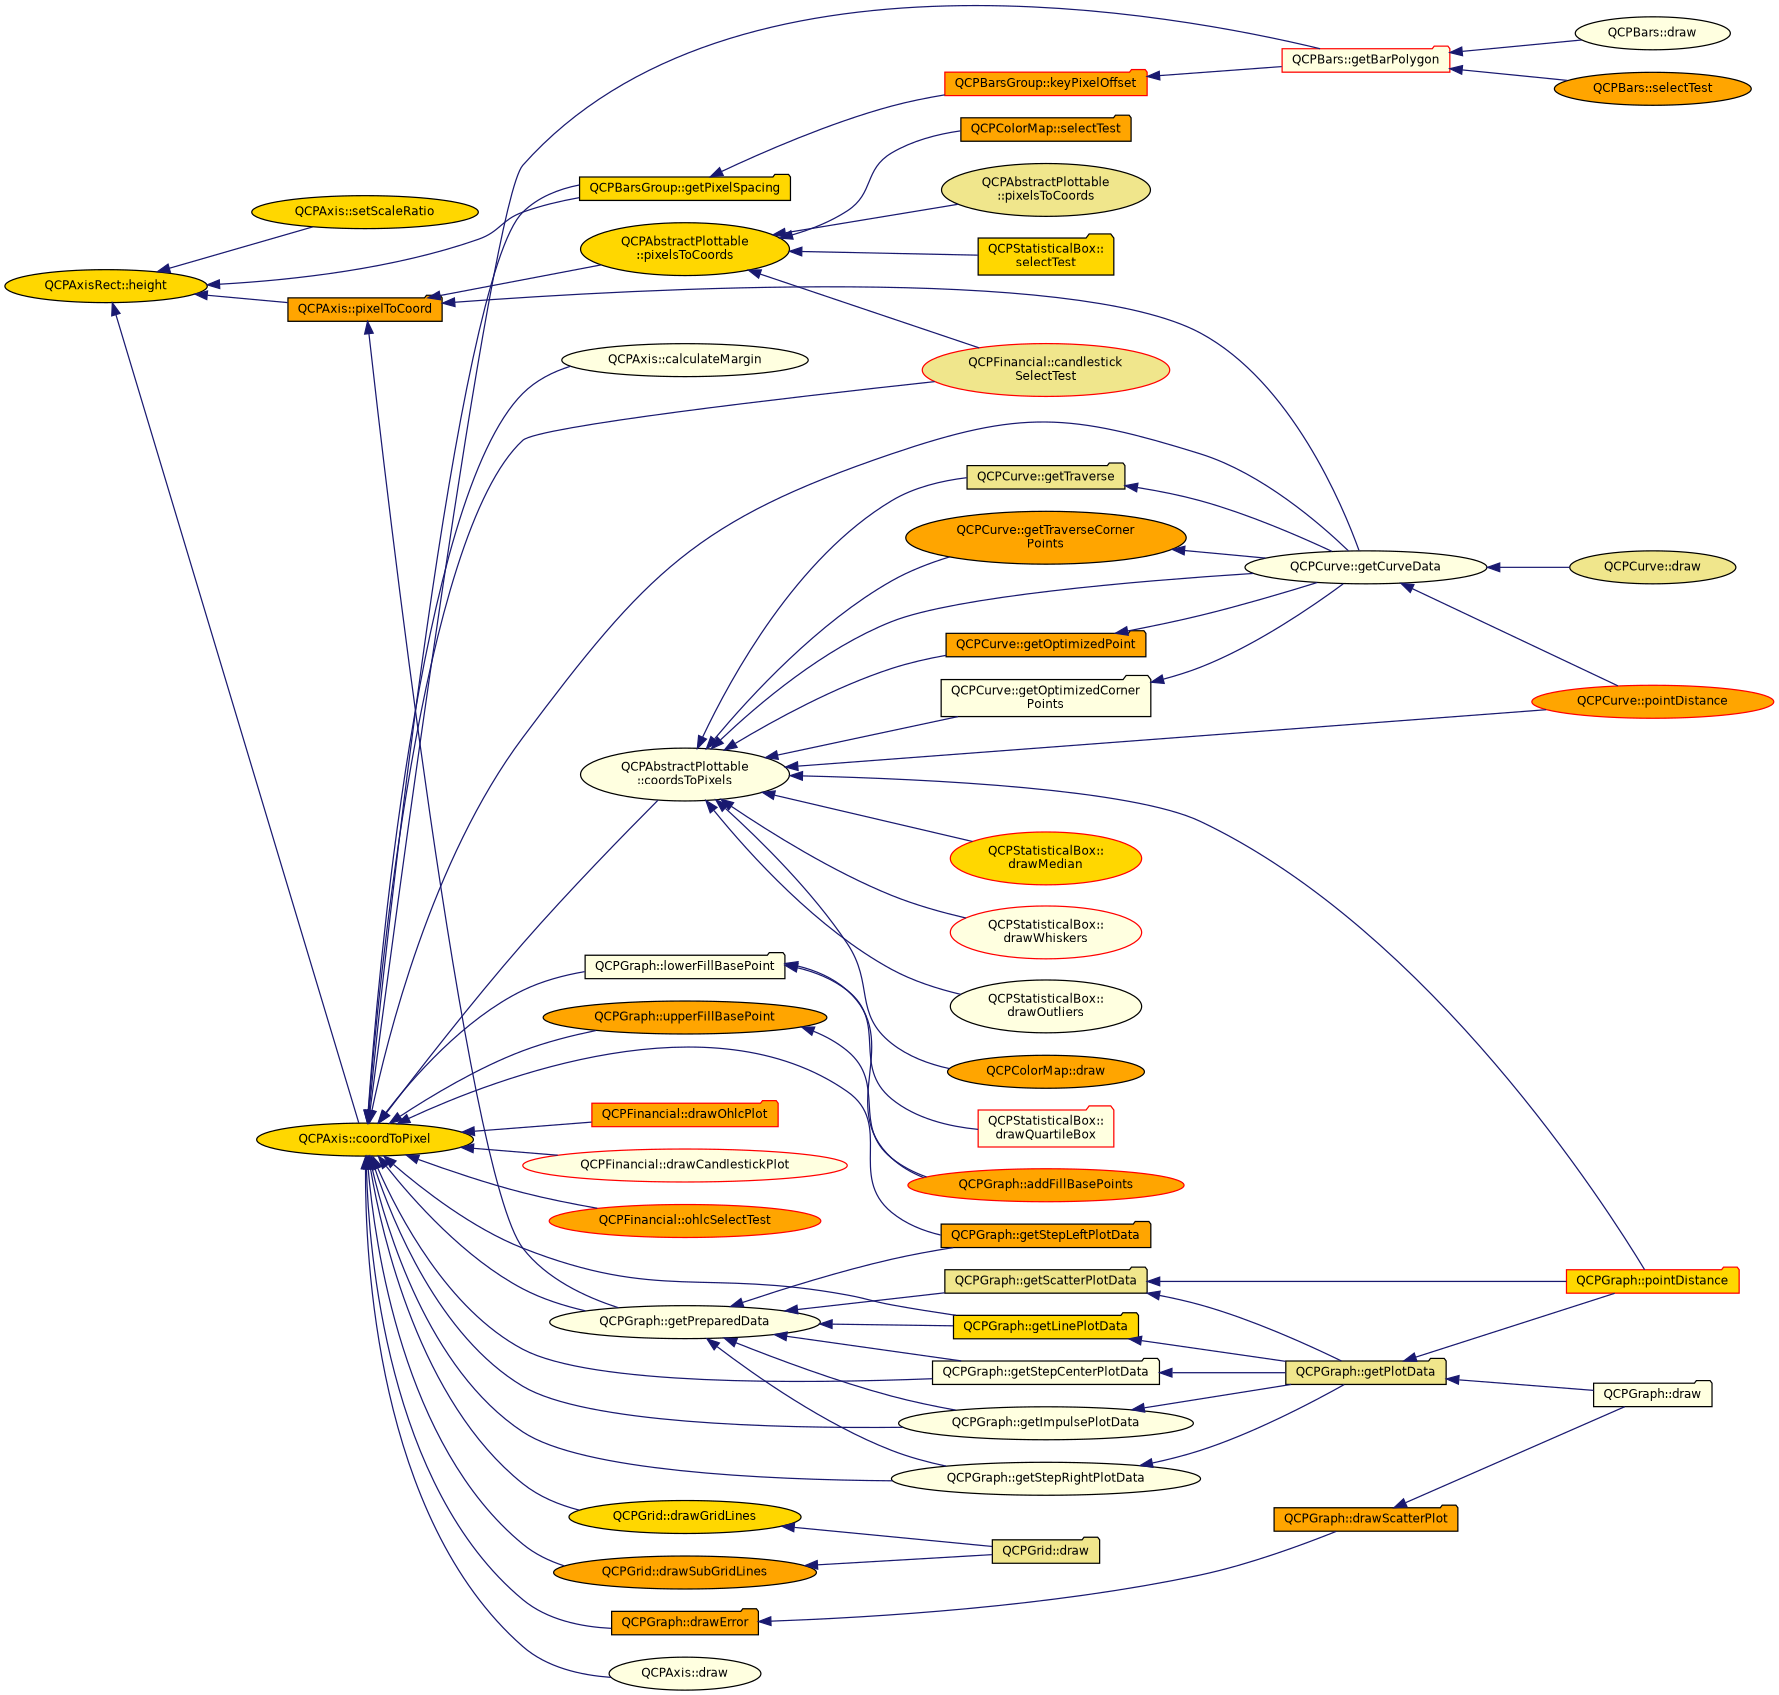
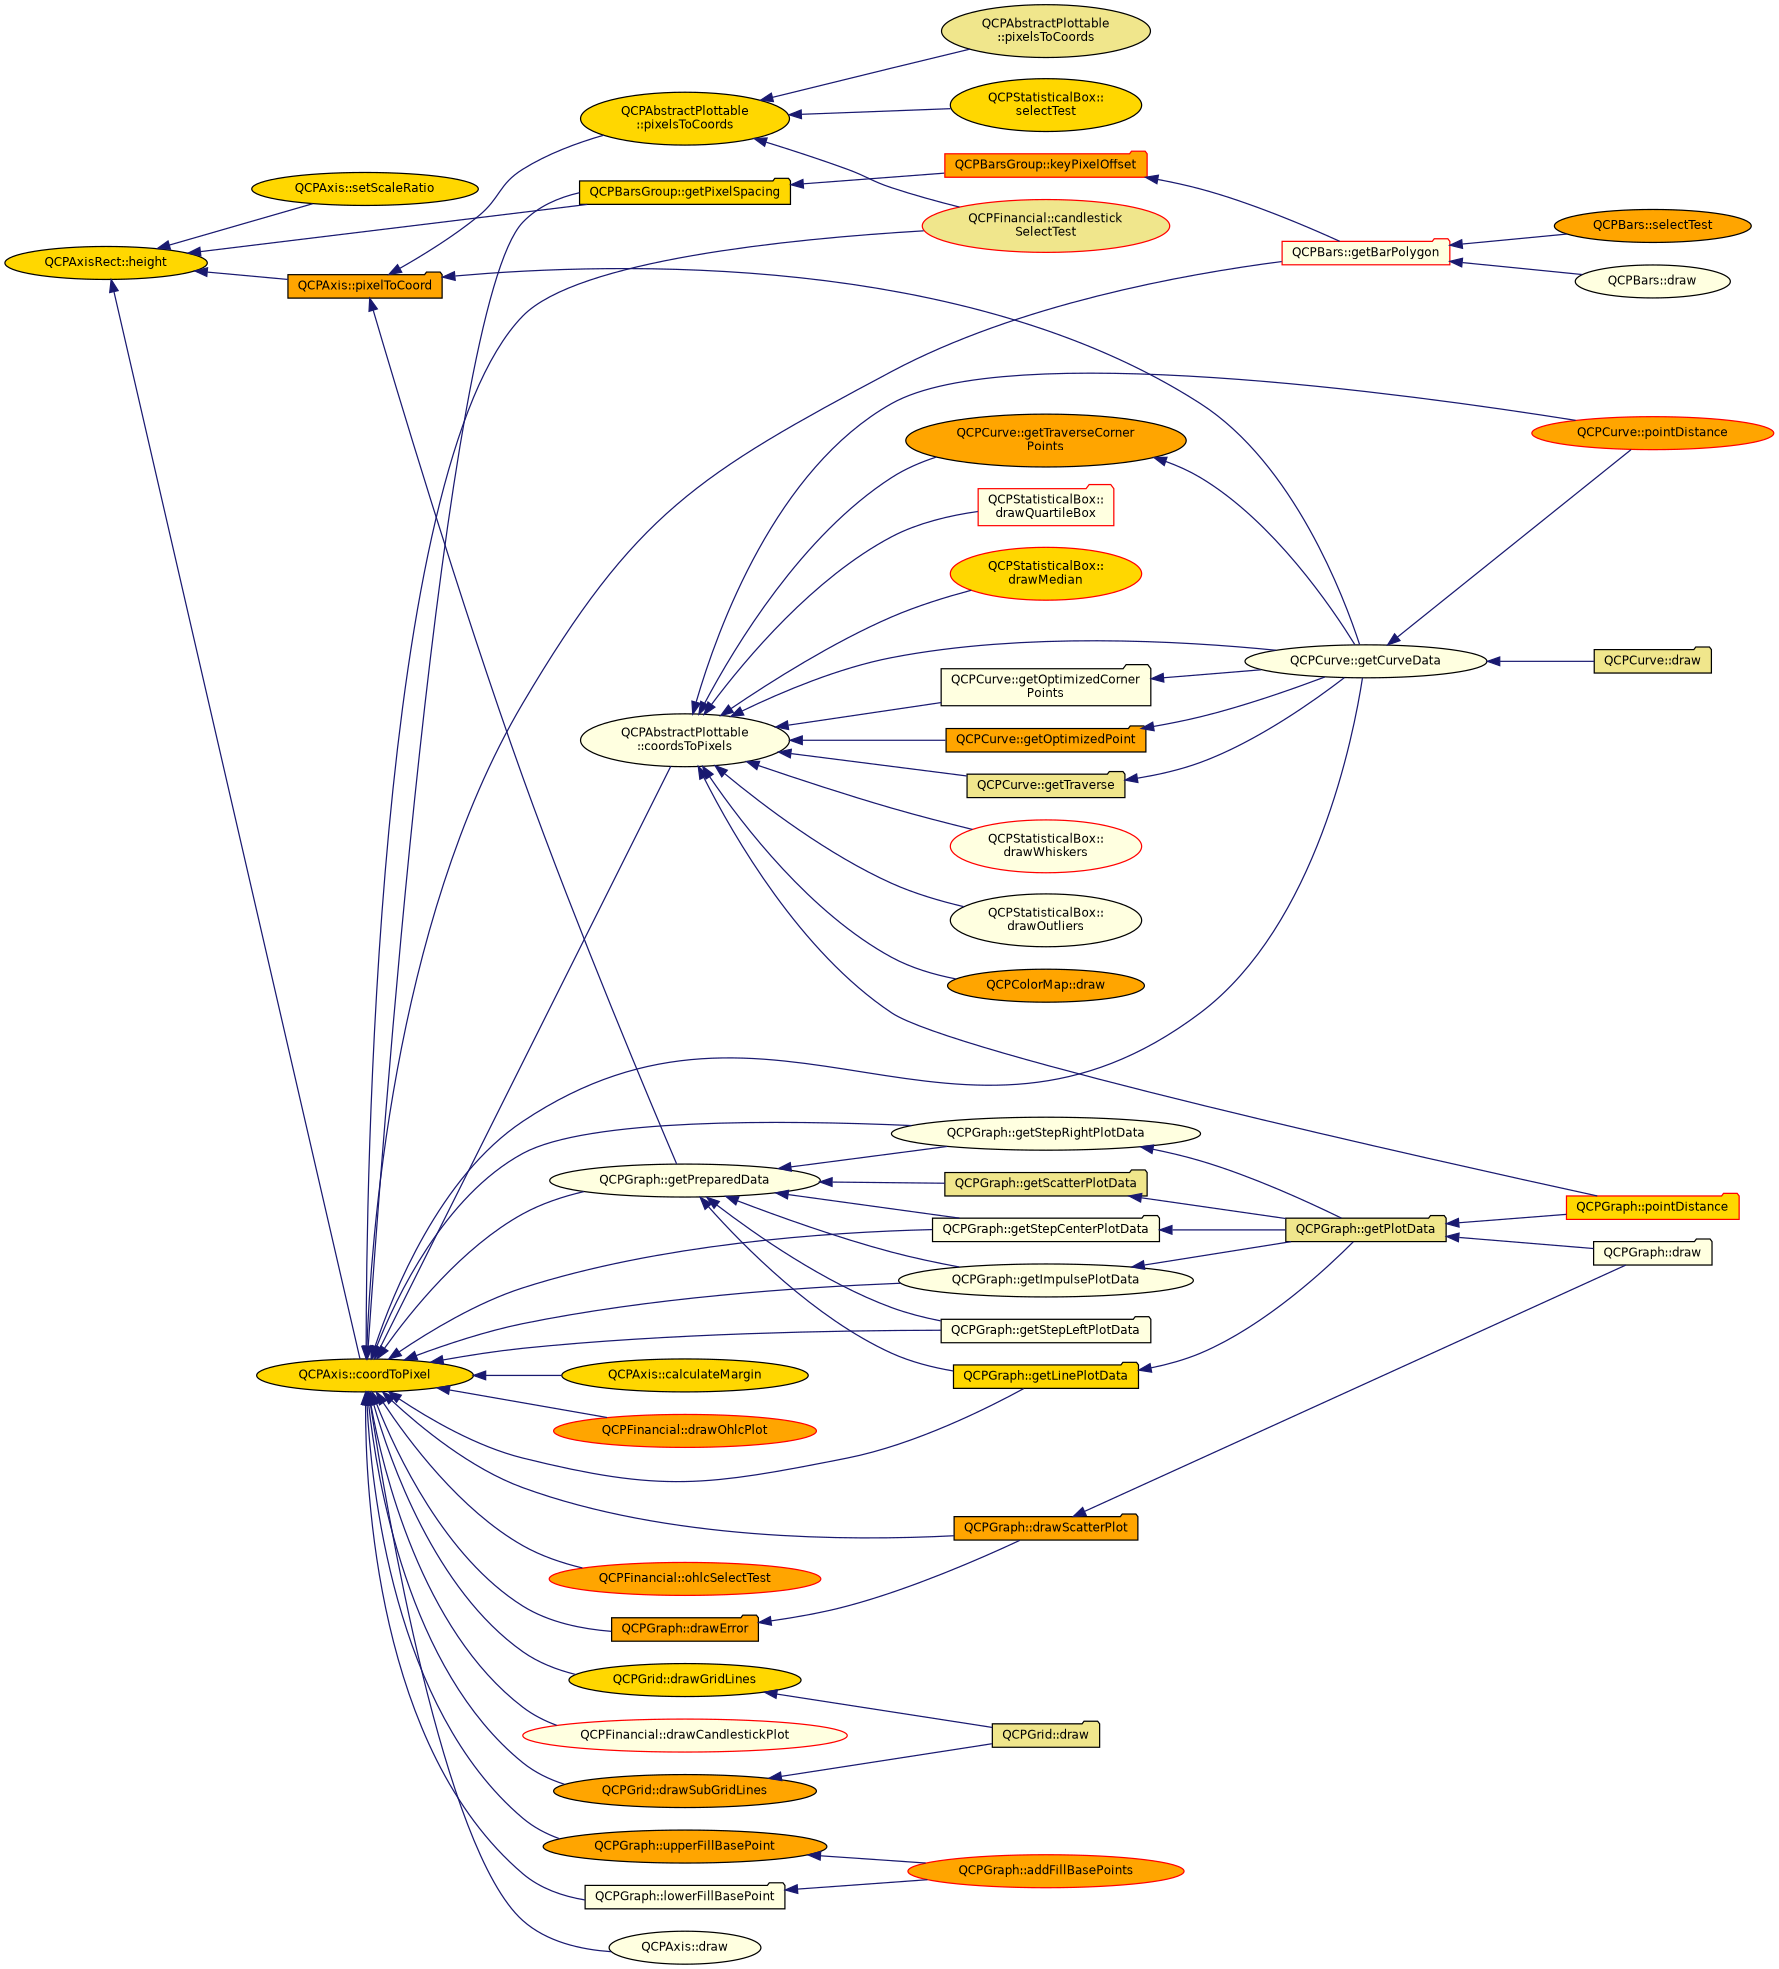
(1046, 130) -> none
(1046, 257) -> (1046, 105)
(685, 360) -> (685, 1375)
(1653, 567) -> (1653, 661)
(878, 1082) -> (827, 581)
(685, 1115) -> (685, 1431)
(1046, 1236) -> (1046, 1331)
(1363, 1281) -> none
none -> (657, 1521)
